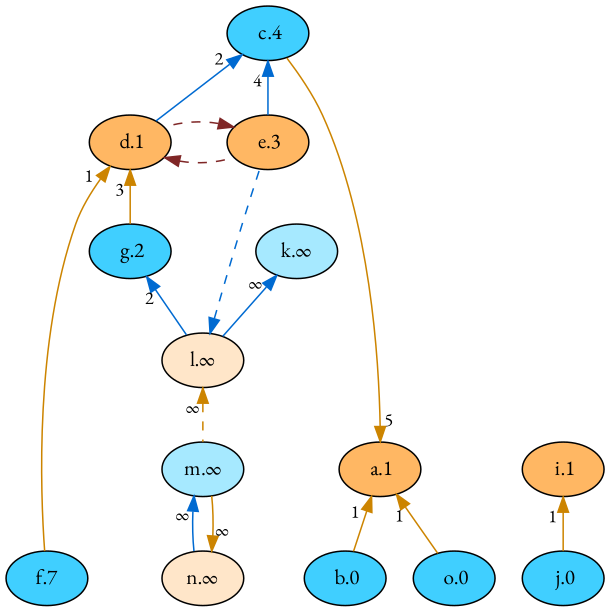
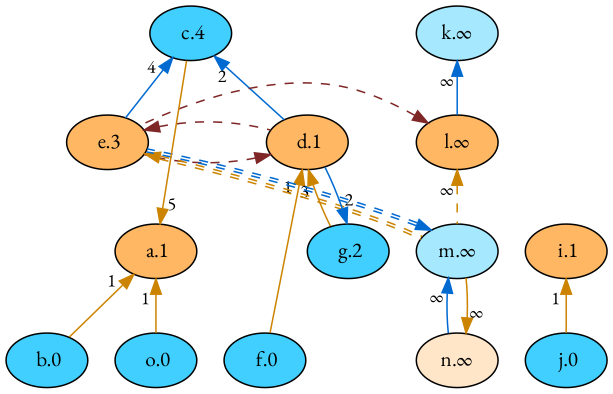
none -> (283, 183)
none -> (292, 193)
(236, 244) -> (277, 85)
(171, 312) -> (334, 187)
(203, 360) -> (457, 142)
(47, 578) -> (265, 360)
